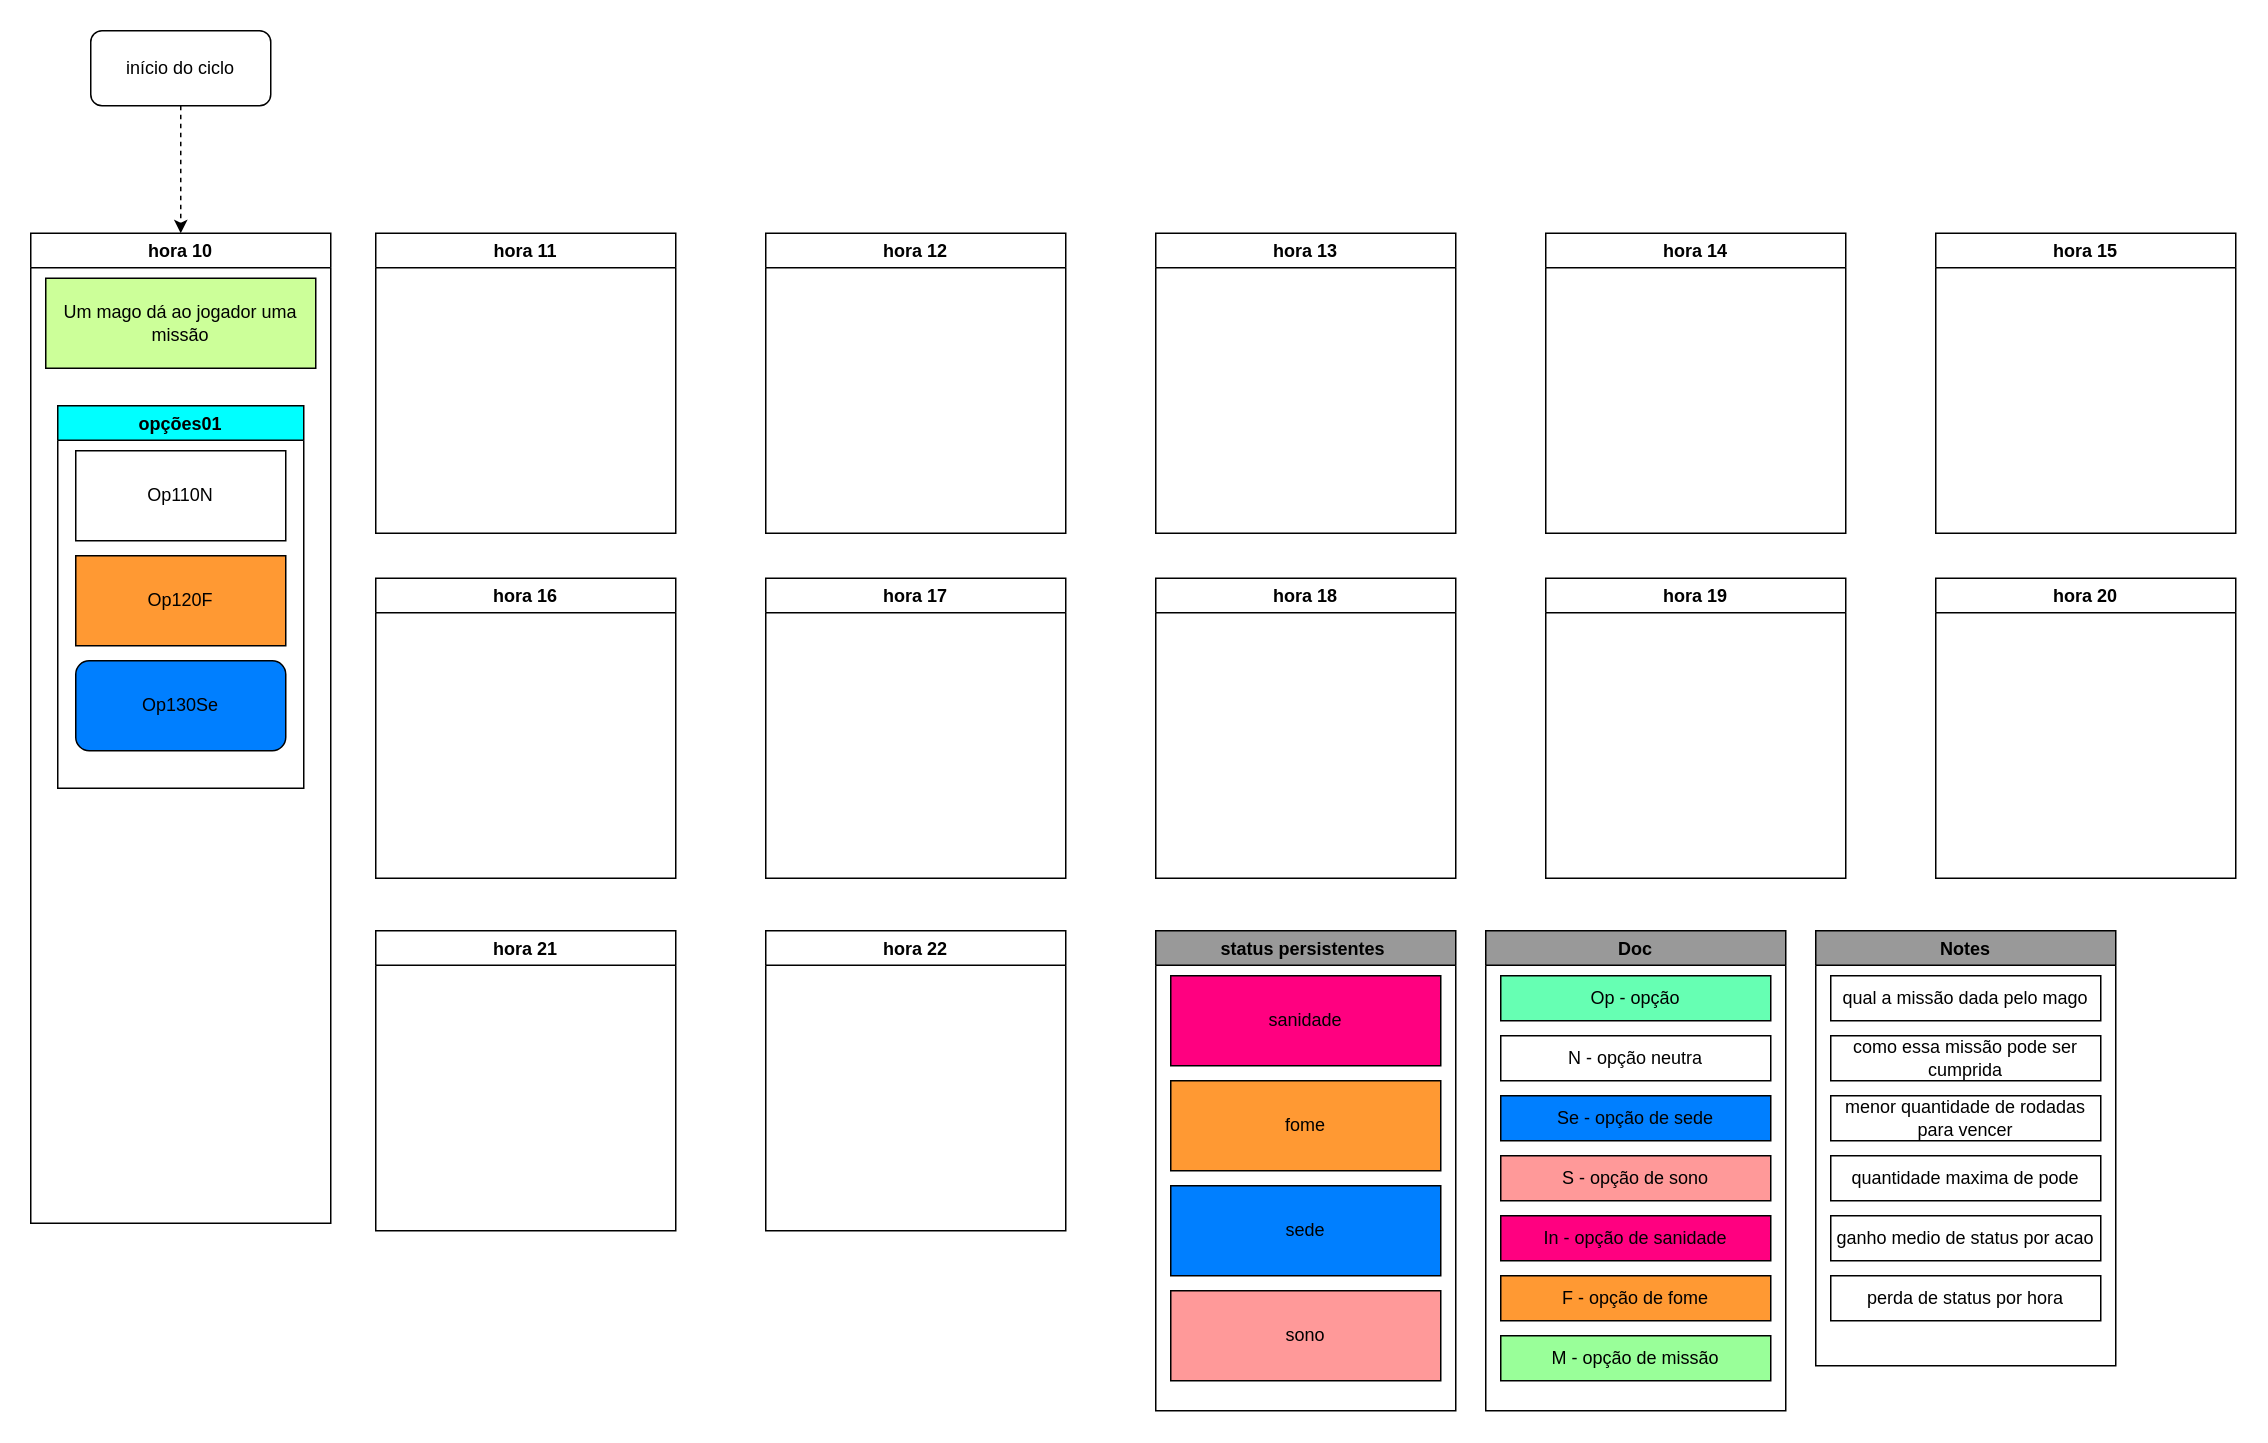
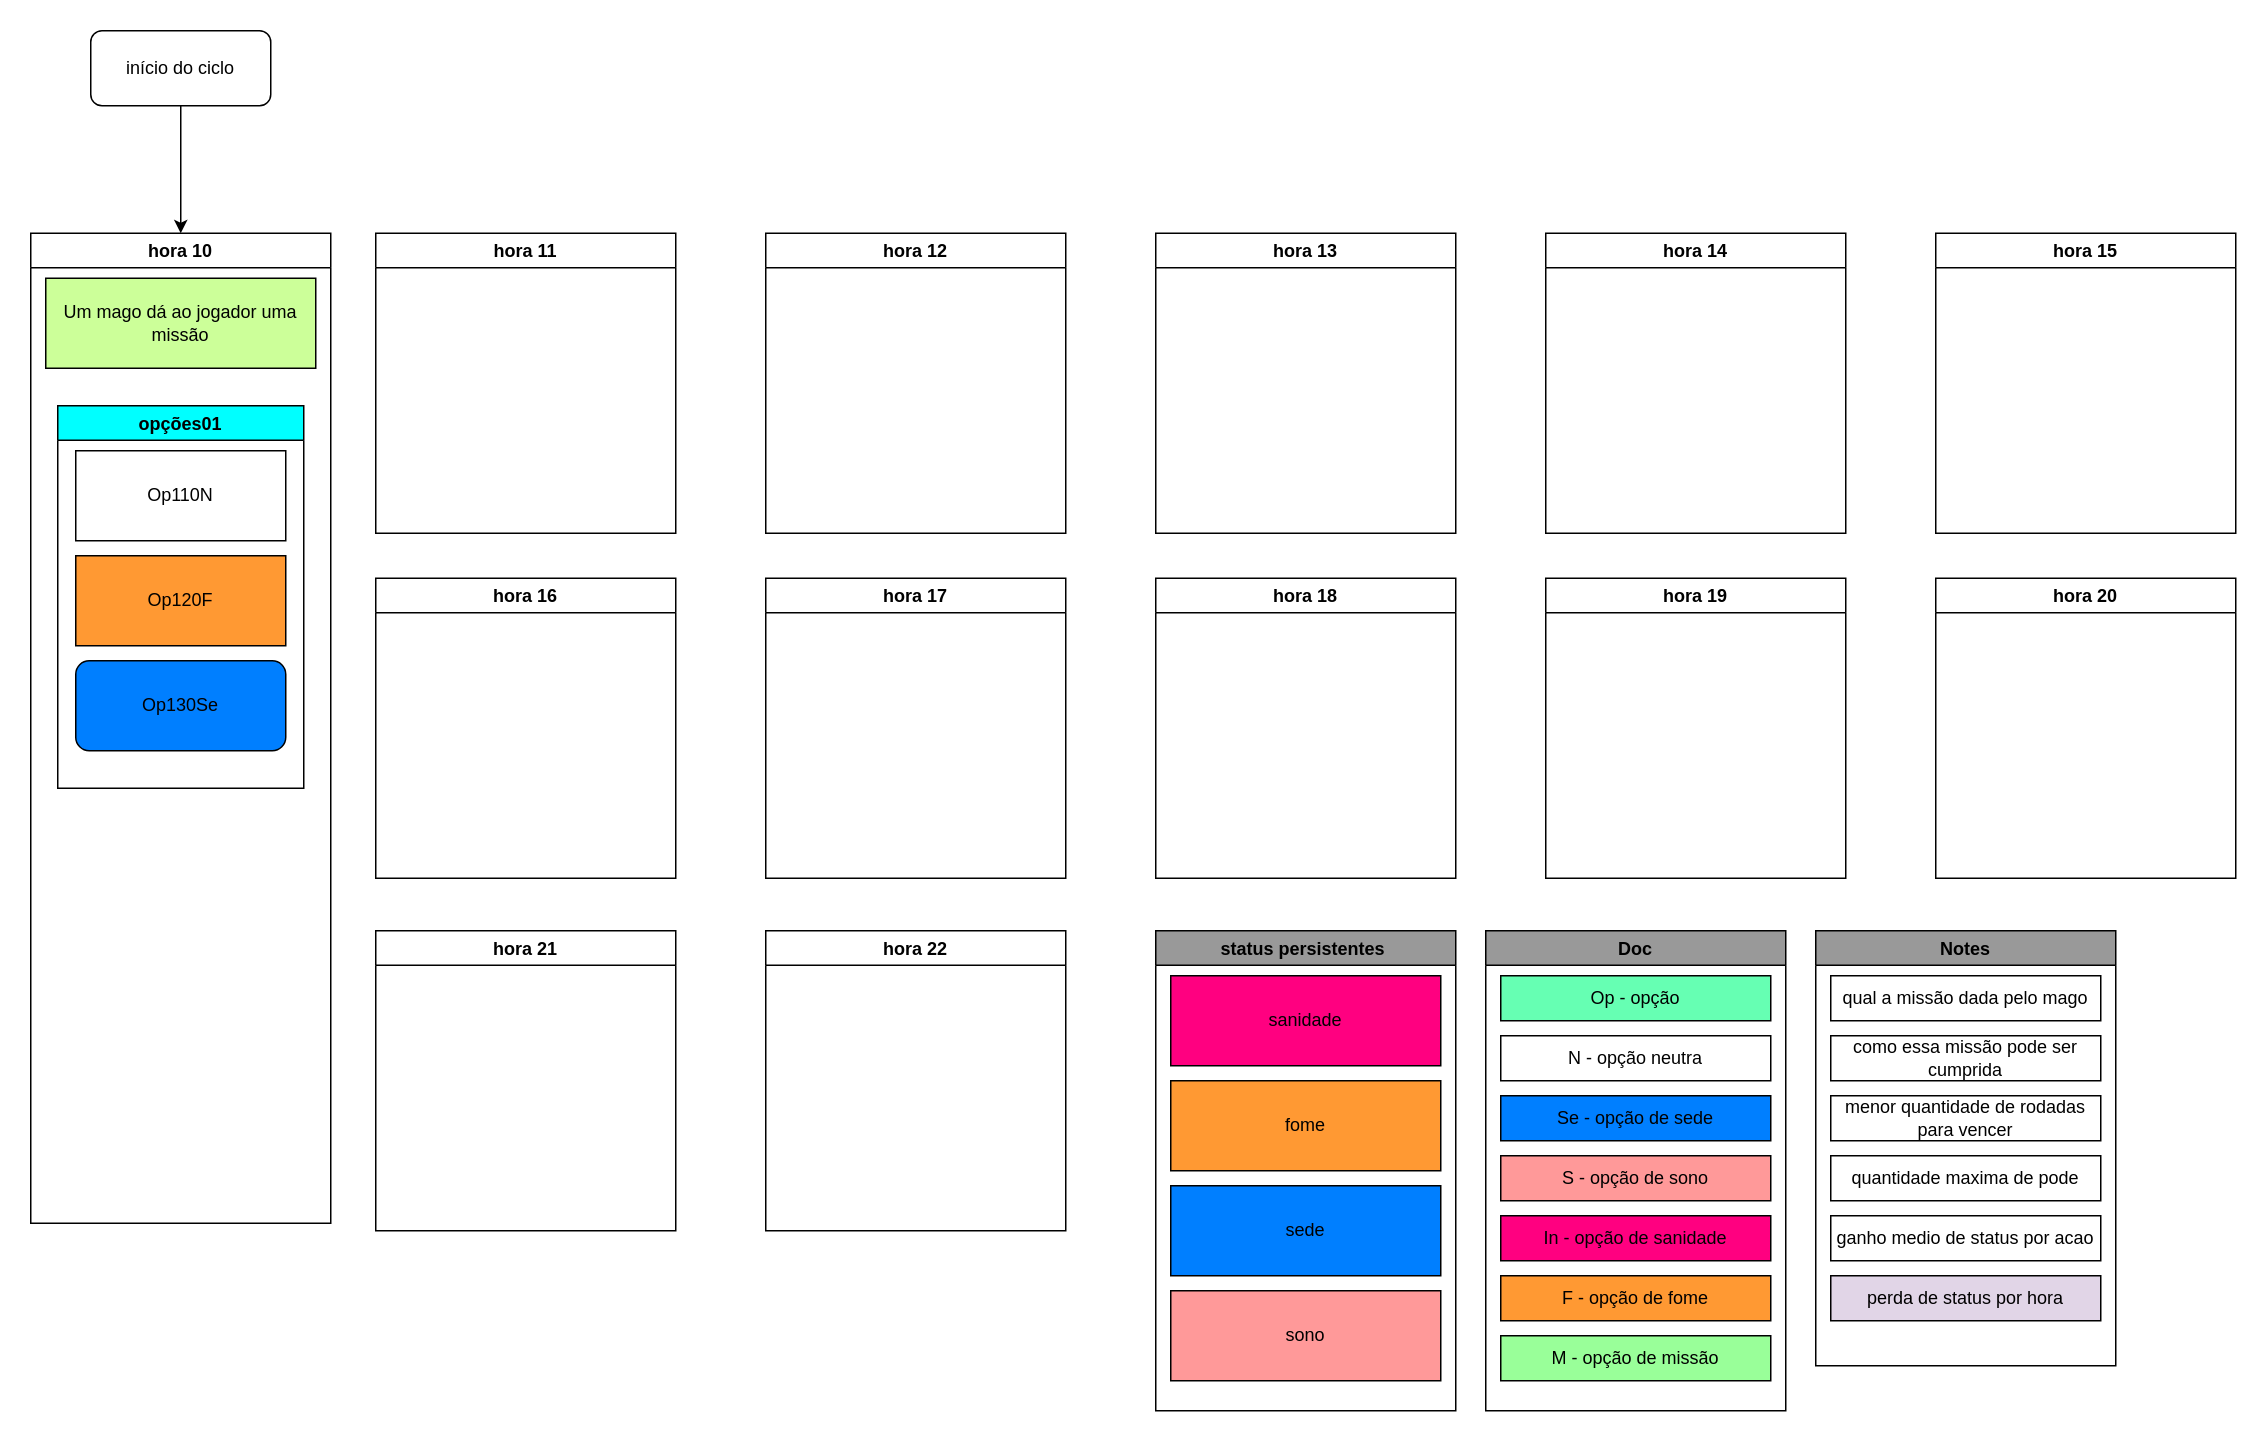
(181, 165) -> (181, 165)
(1966, 1298) -> (1966, 1298)
